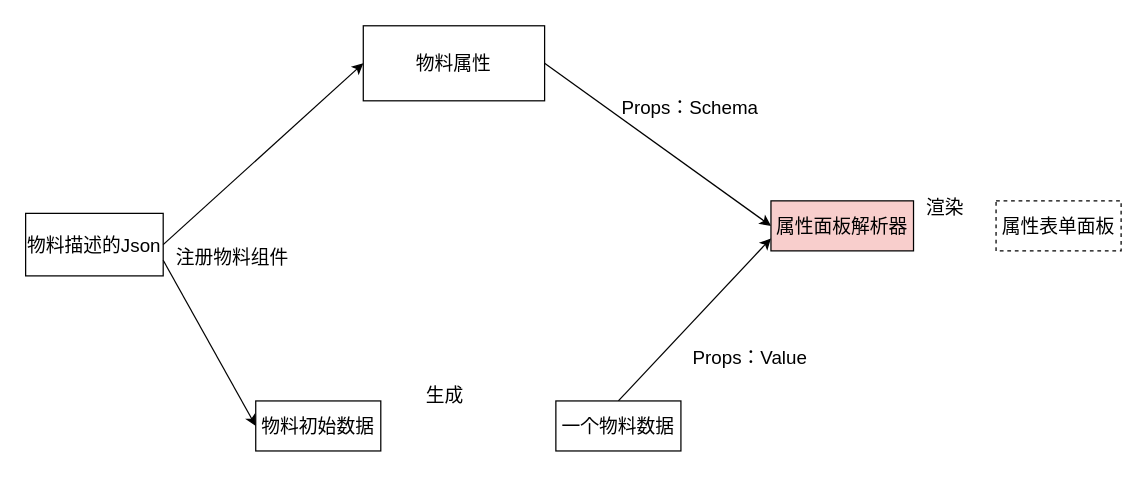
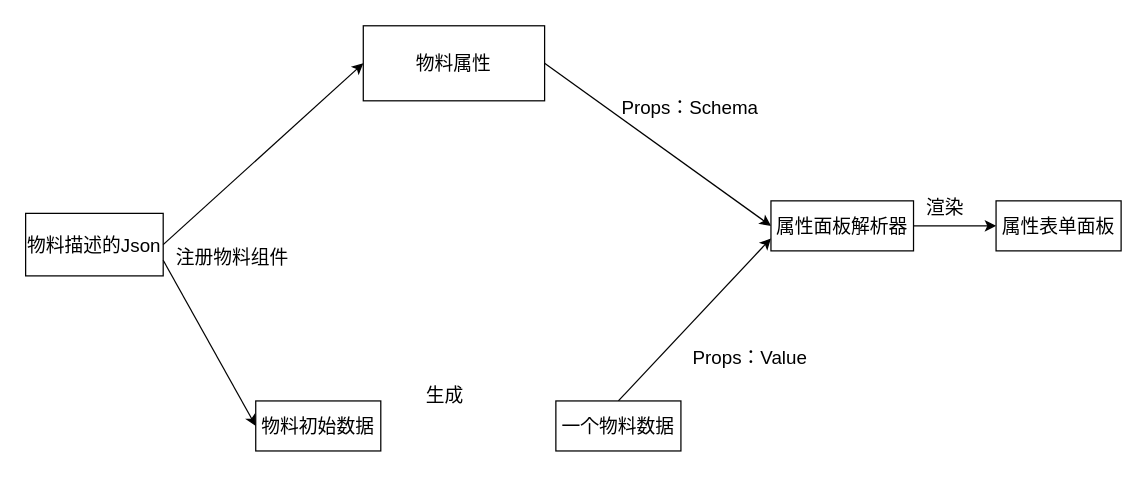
(842, 226) -> (842, 226)
none -> (950, 226)
(1058, 226) -> (1058, 226)
